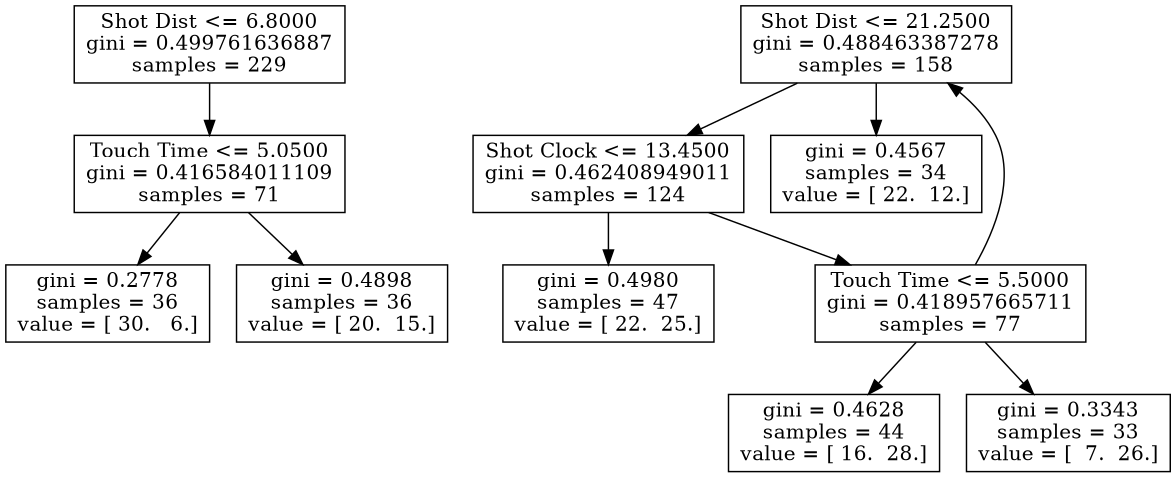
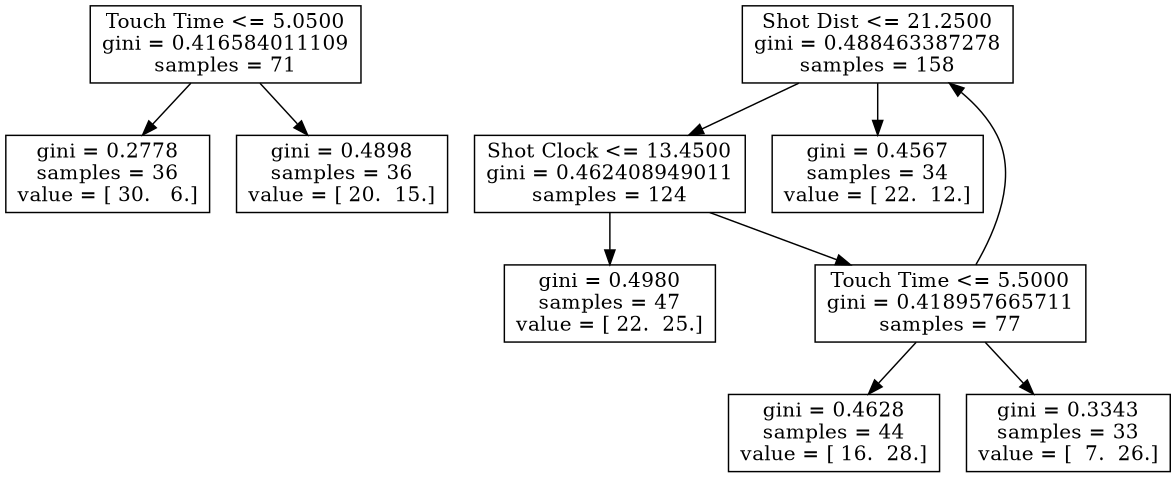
(210, 44) -> none
